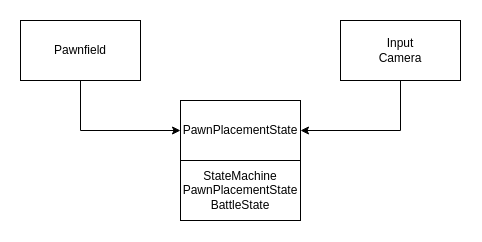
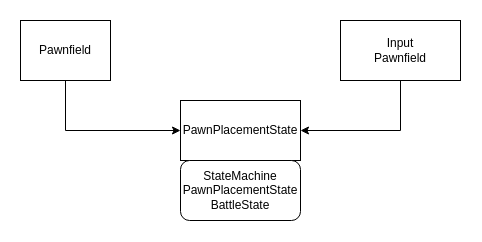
(81, 51) -> (66, 51)
(401, 51) -> (401, 51)
(241, 191) -> (241, 191)
